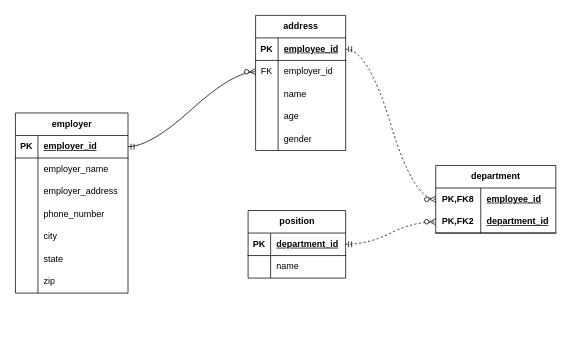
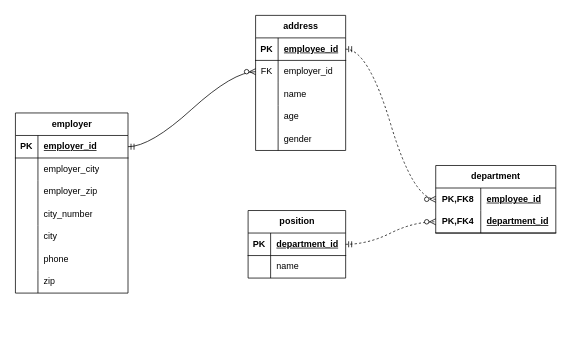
(75, 169) -> (74, 169)
(83, 192) -> (72, 192)
(74, 214) -> (70, 214)
(458, 222) -> (458, 222)
(56, 259) -> (56, 259)
